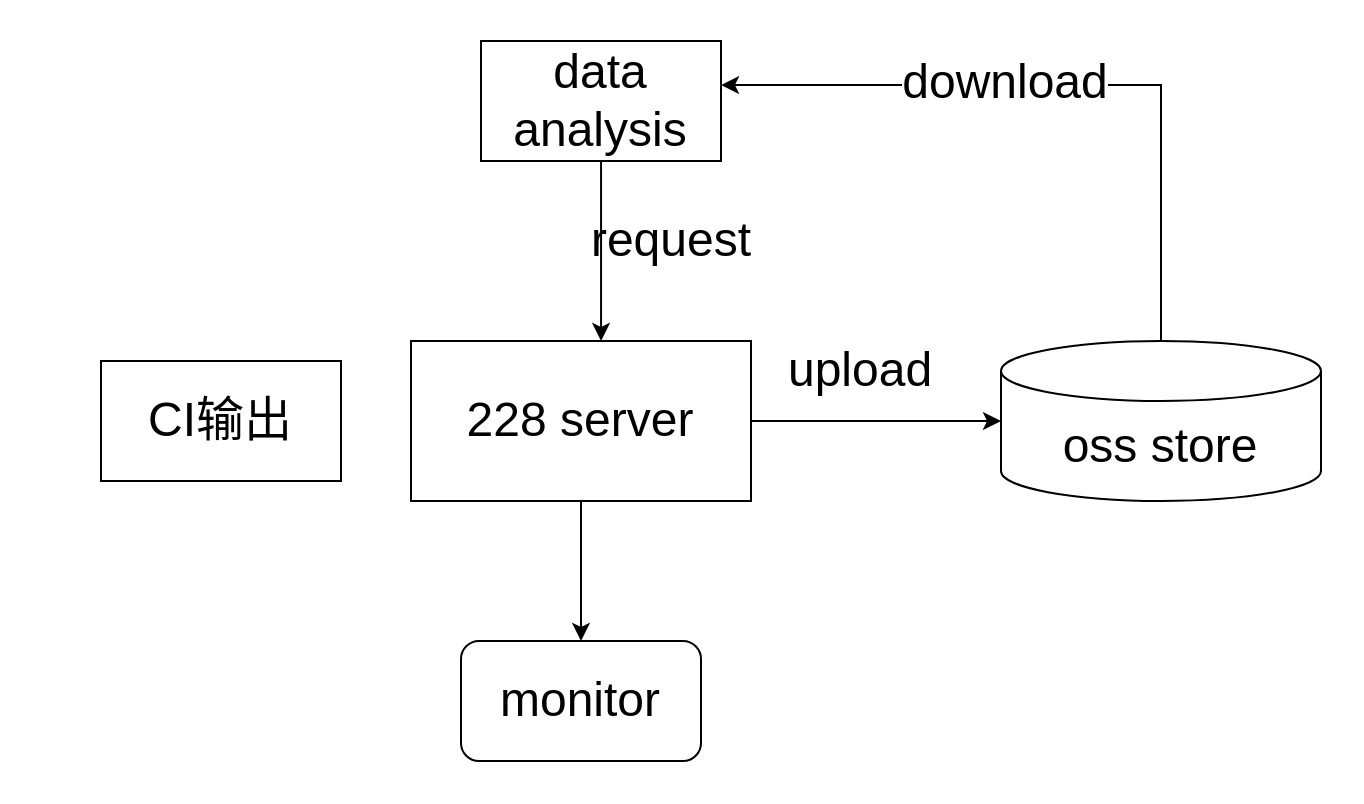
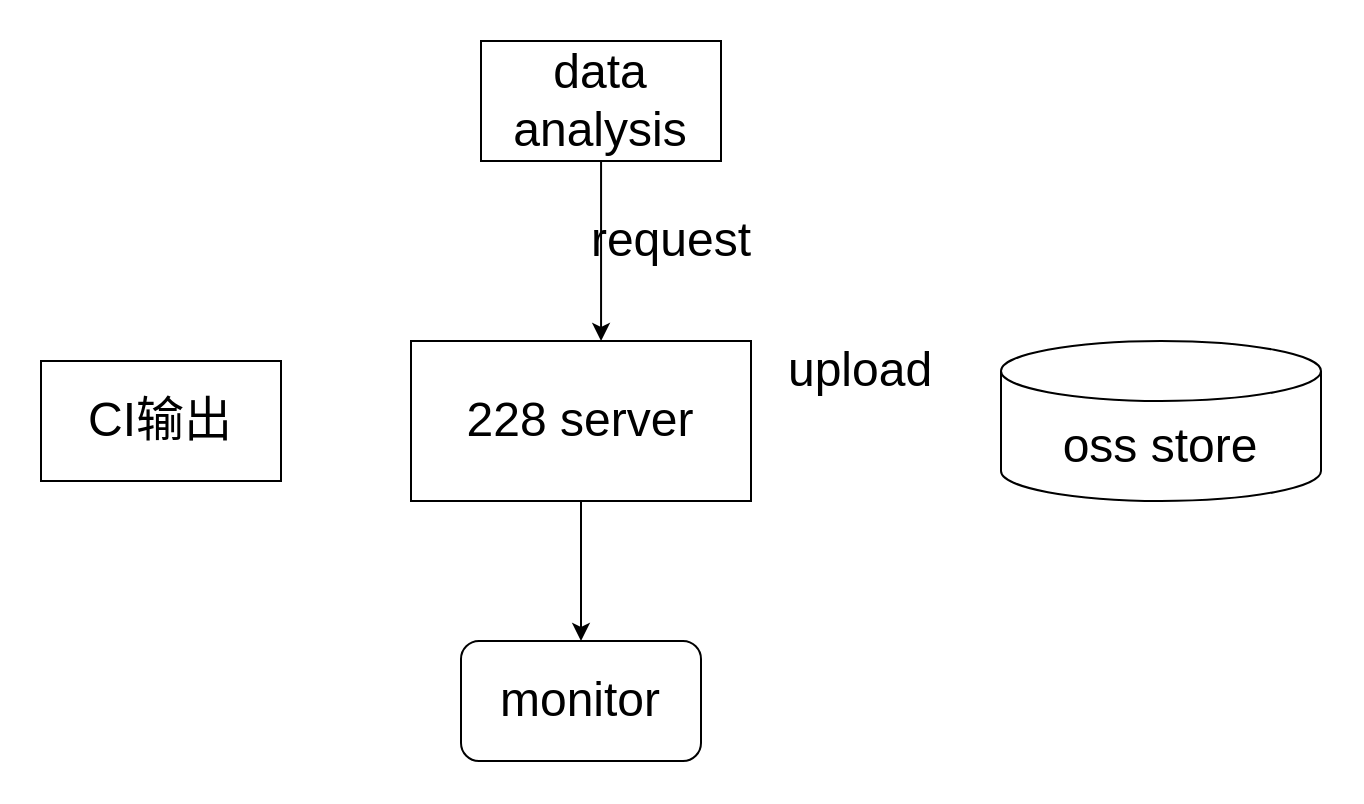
(1161, 182) -> none
(221, 421) -> (161, 421)
(869, 421) -> none
